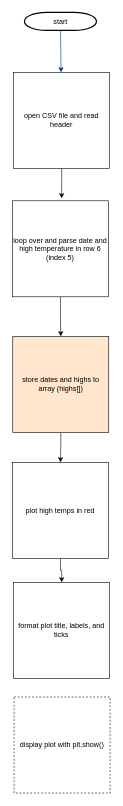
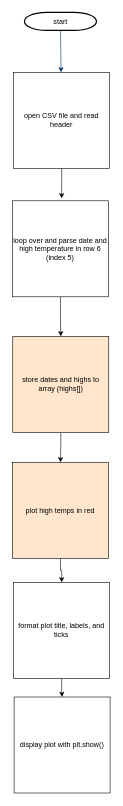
(60, 510) -> (60, 510)
none -> (62, 692)
(62, 745) -> (62, 745)
